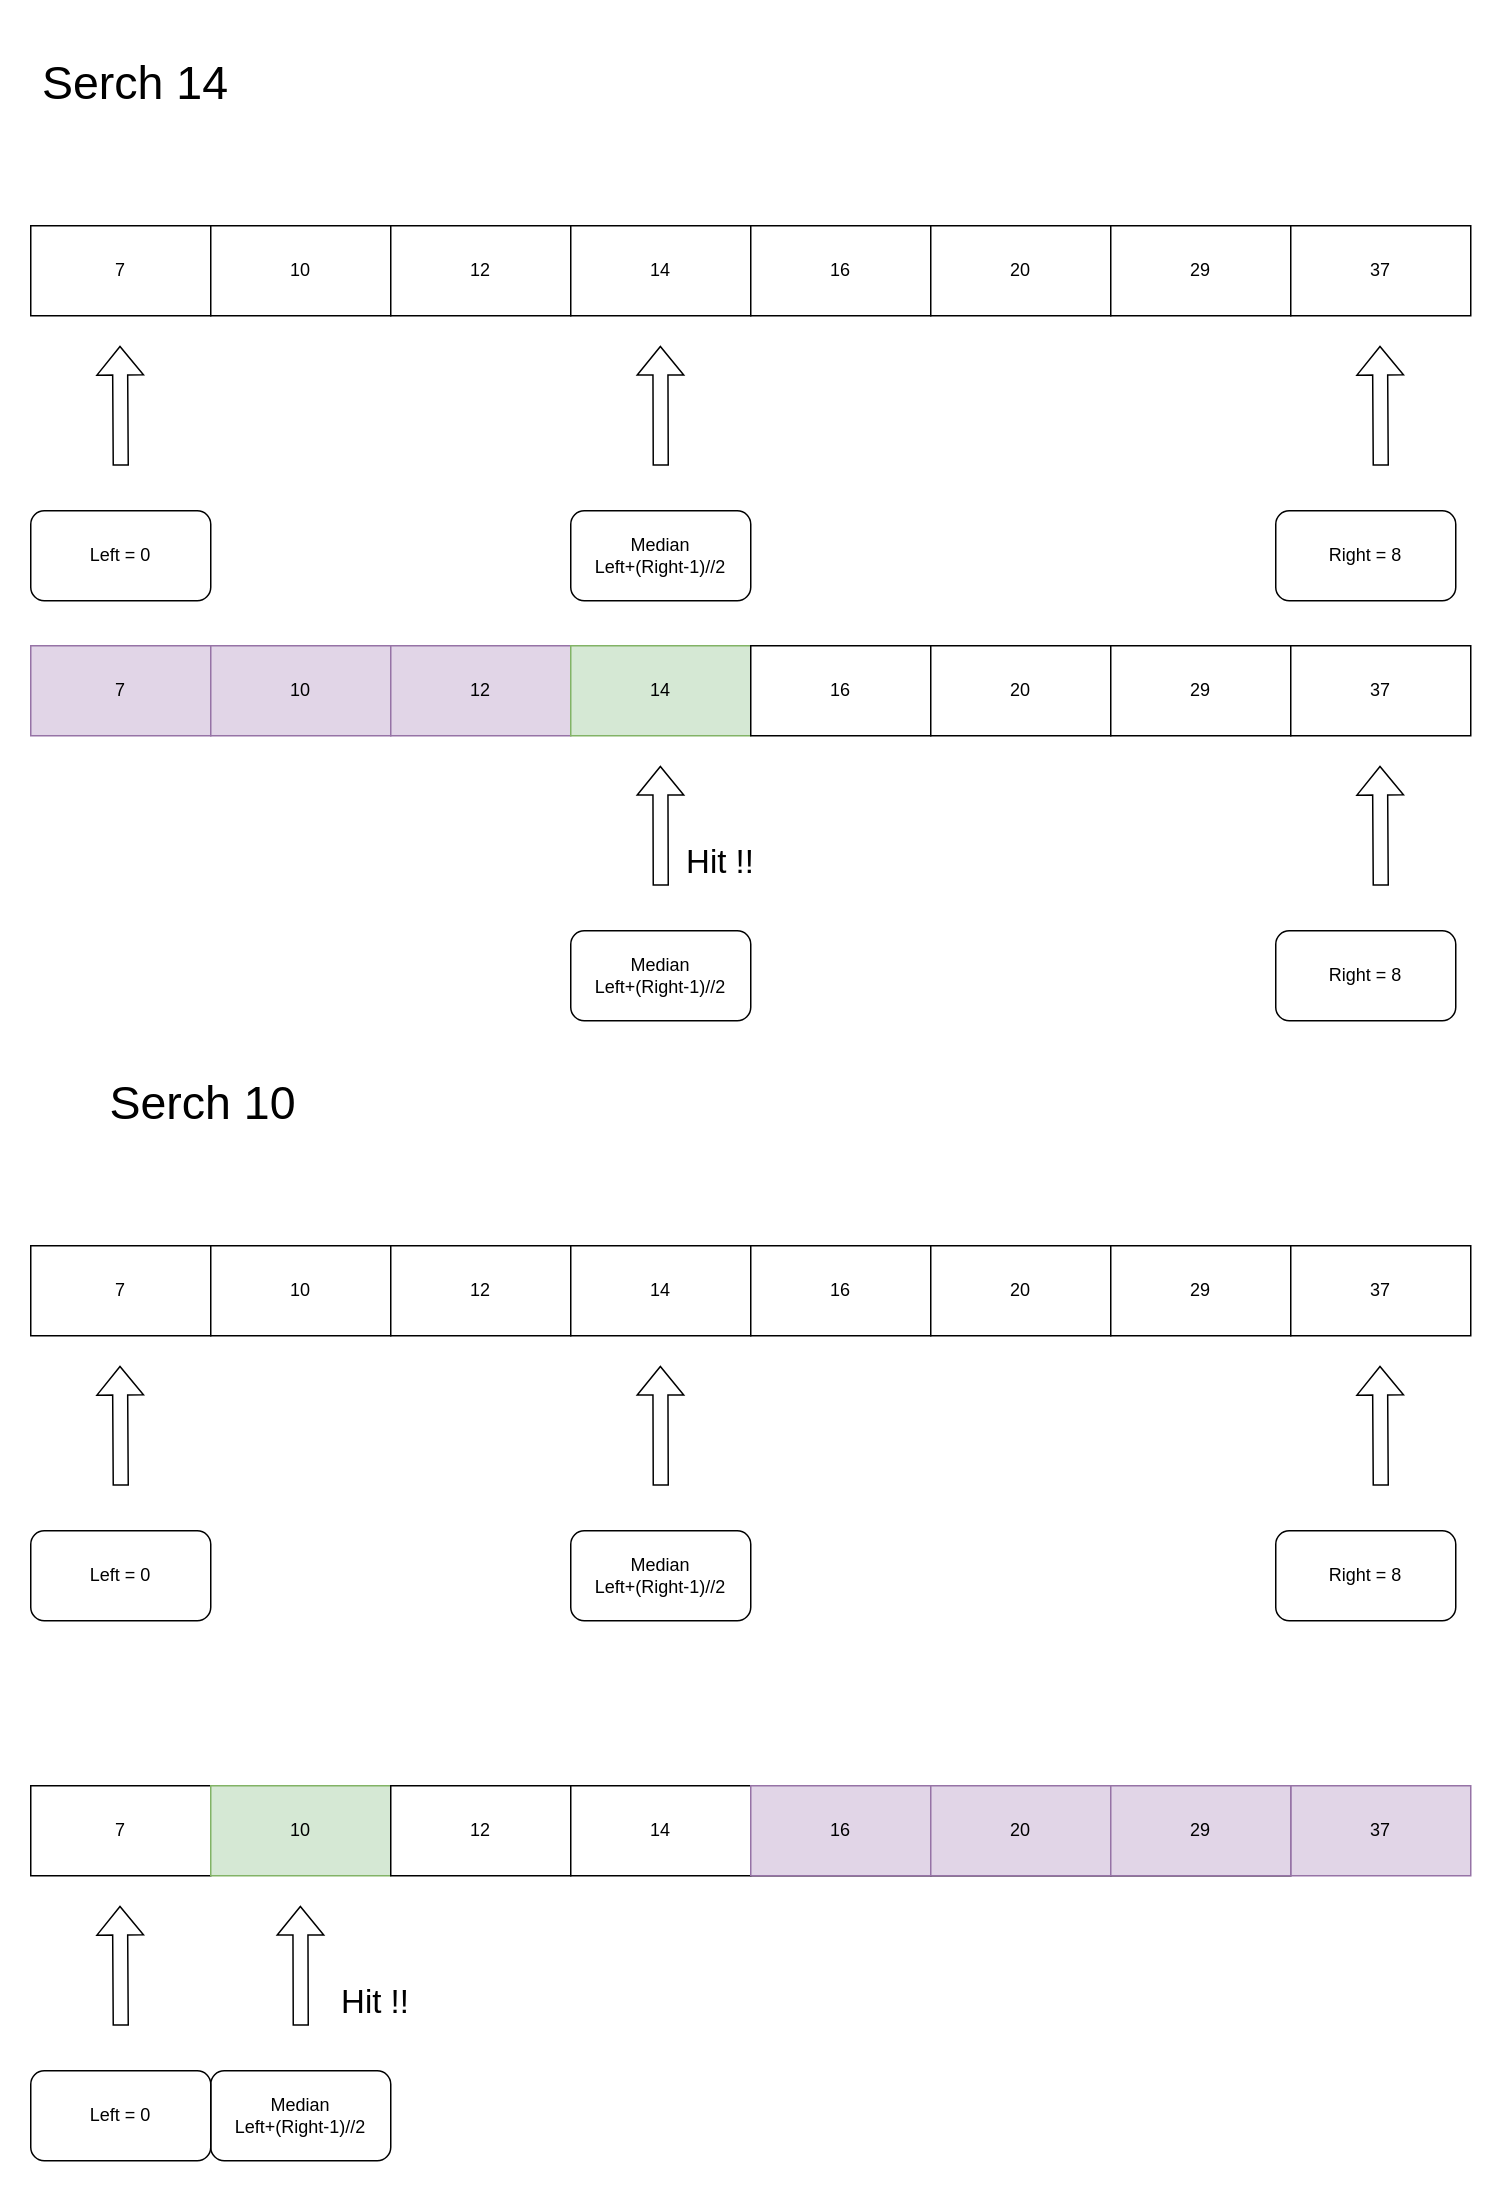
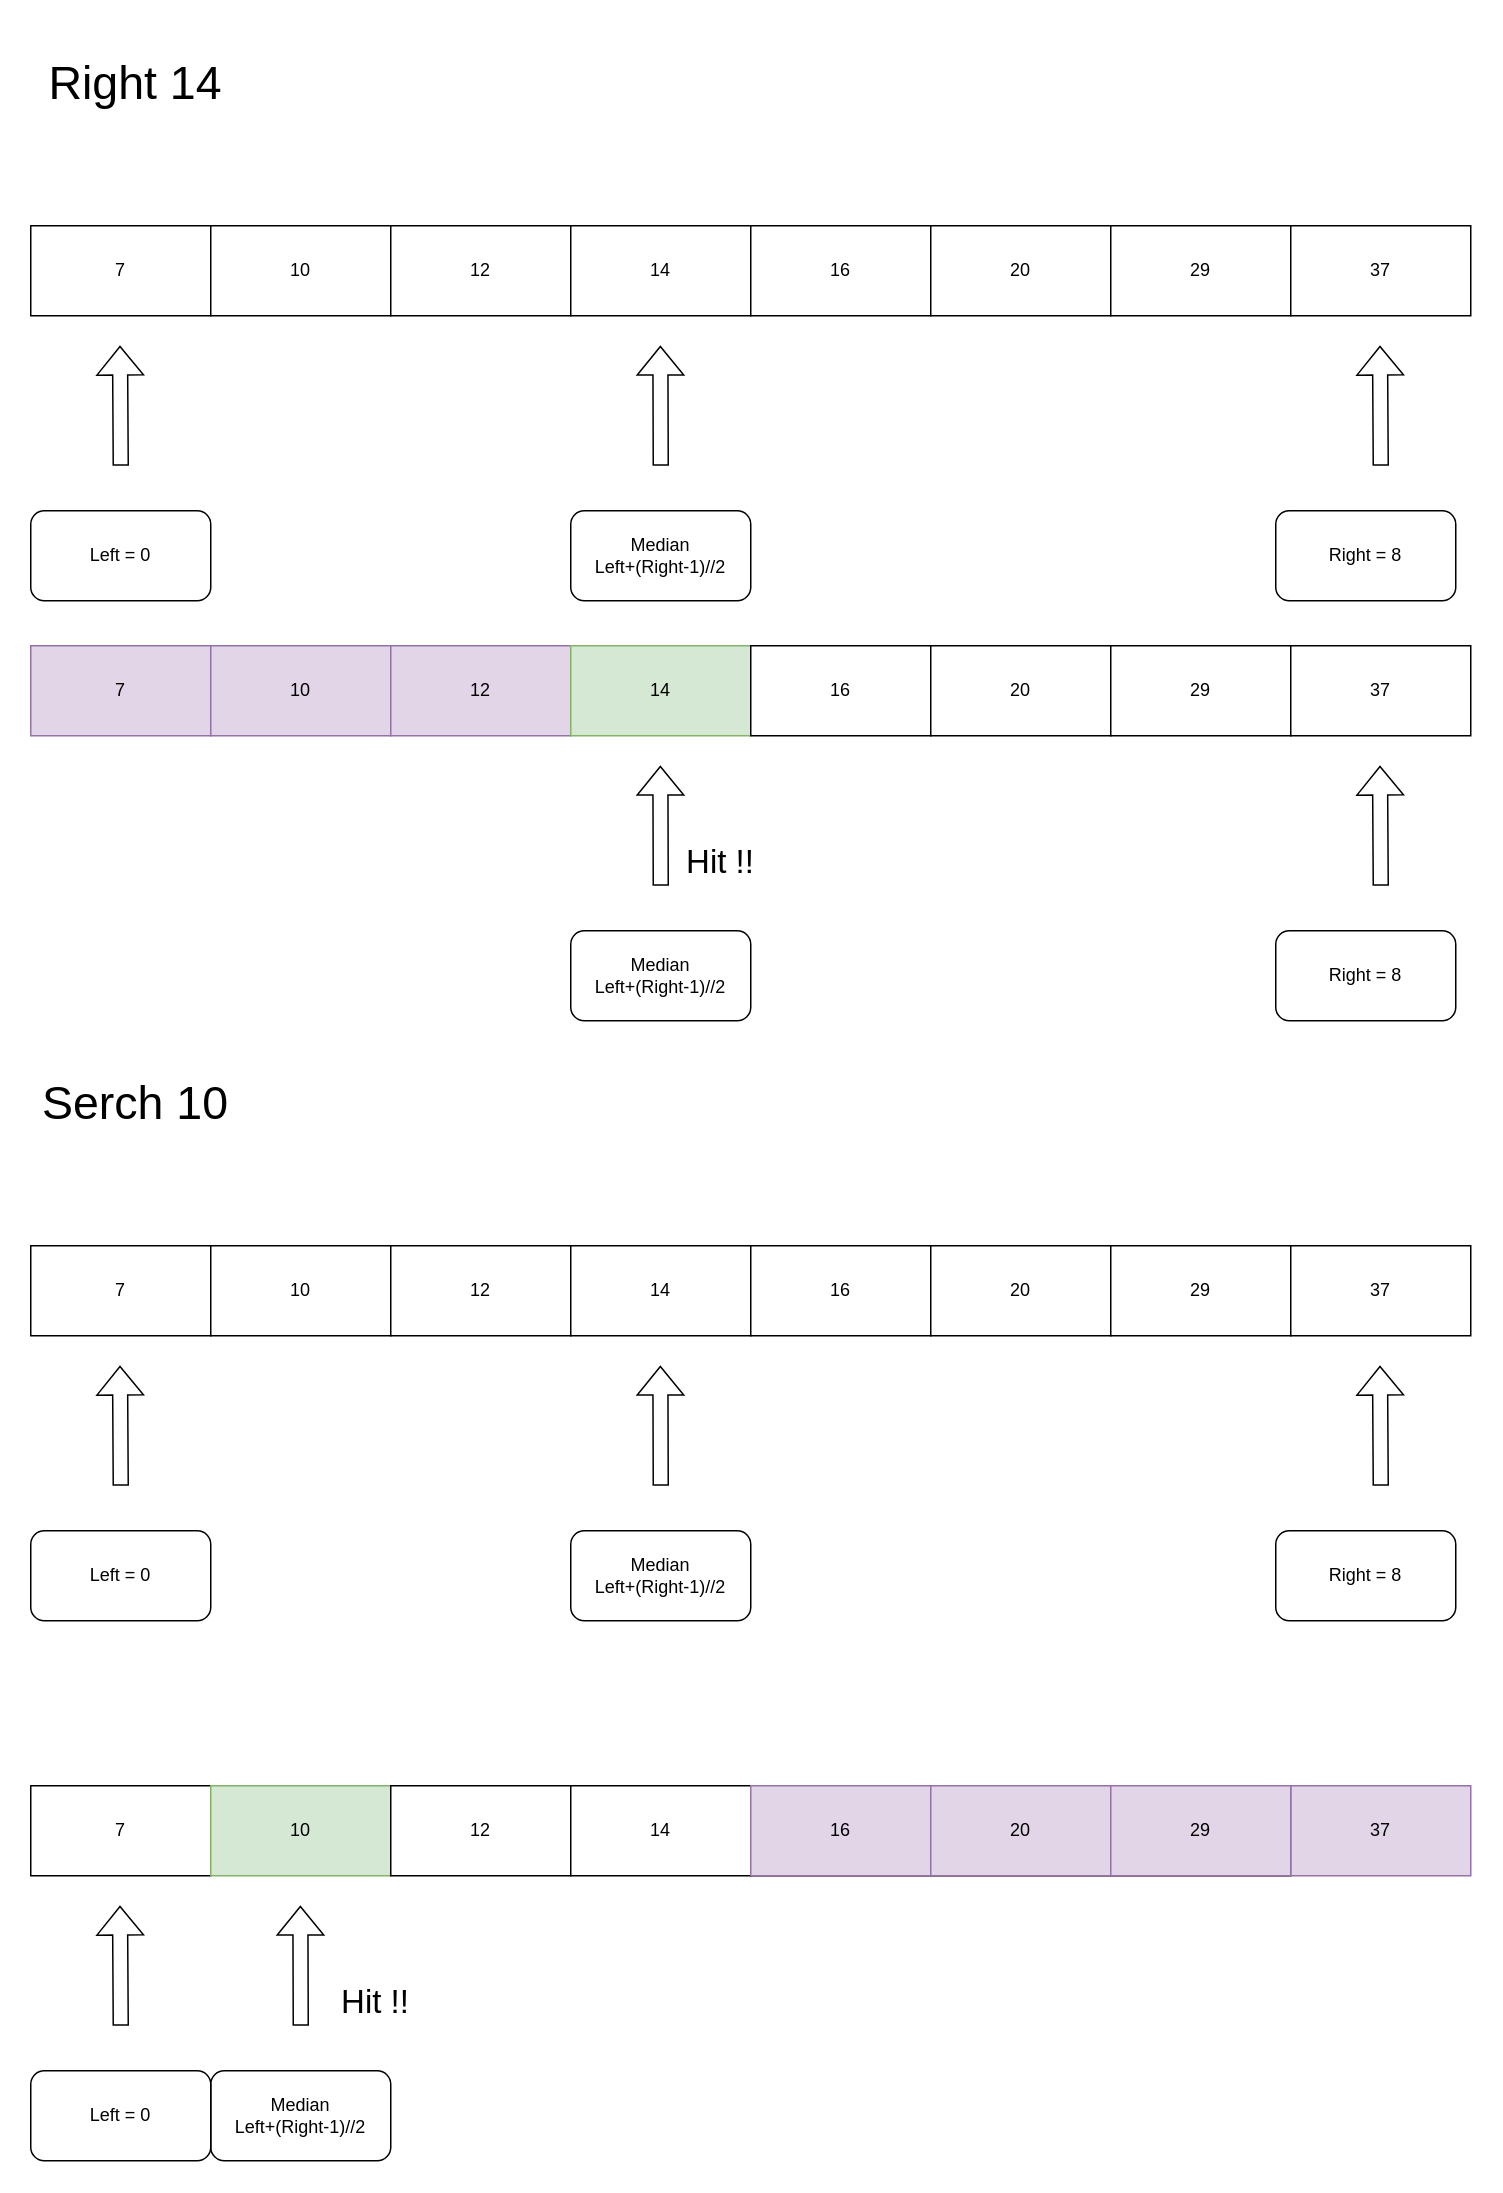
(136, 83) -> (136, 83)
(203, 1103) -> (136, 1103)
